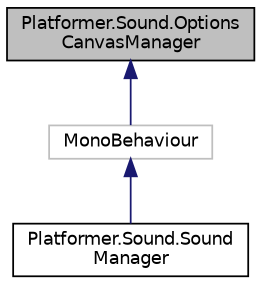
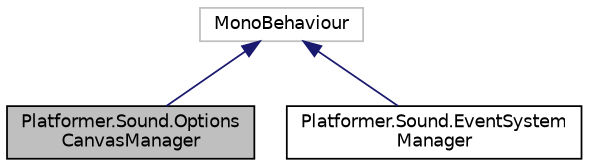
(131, 102) -> (206, 79)
(131, 250) -> (434, 132)
